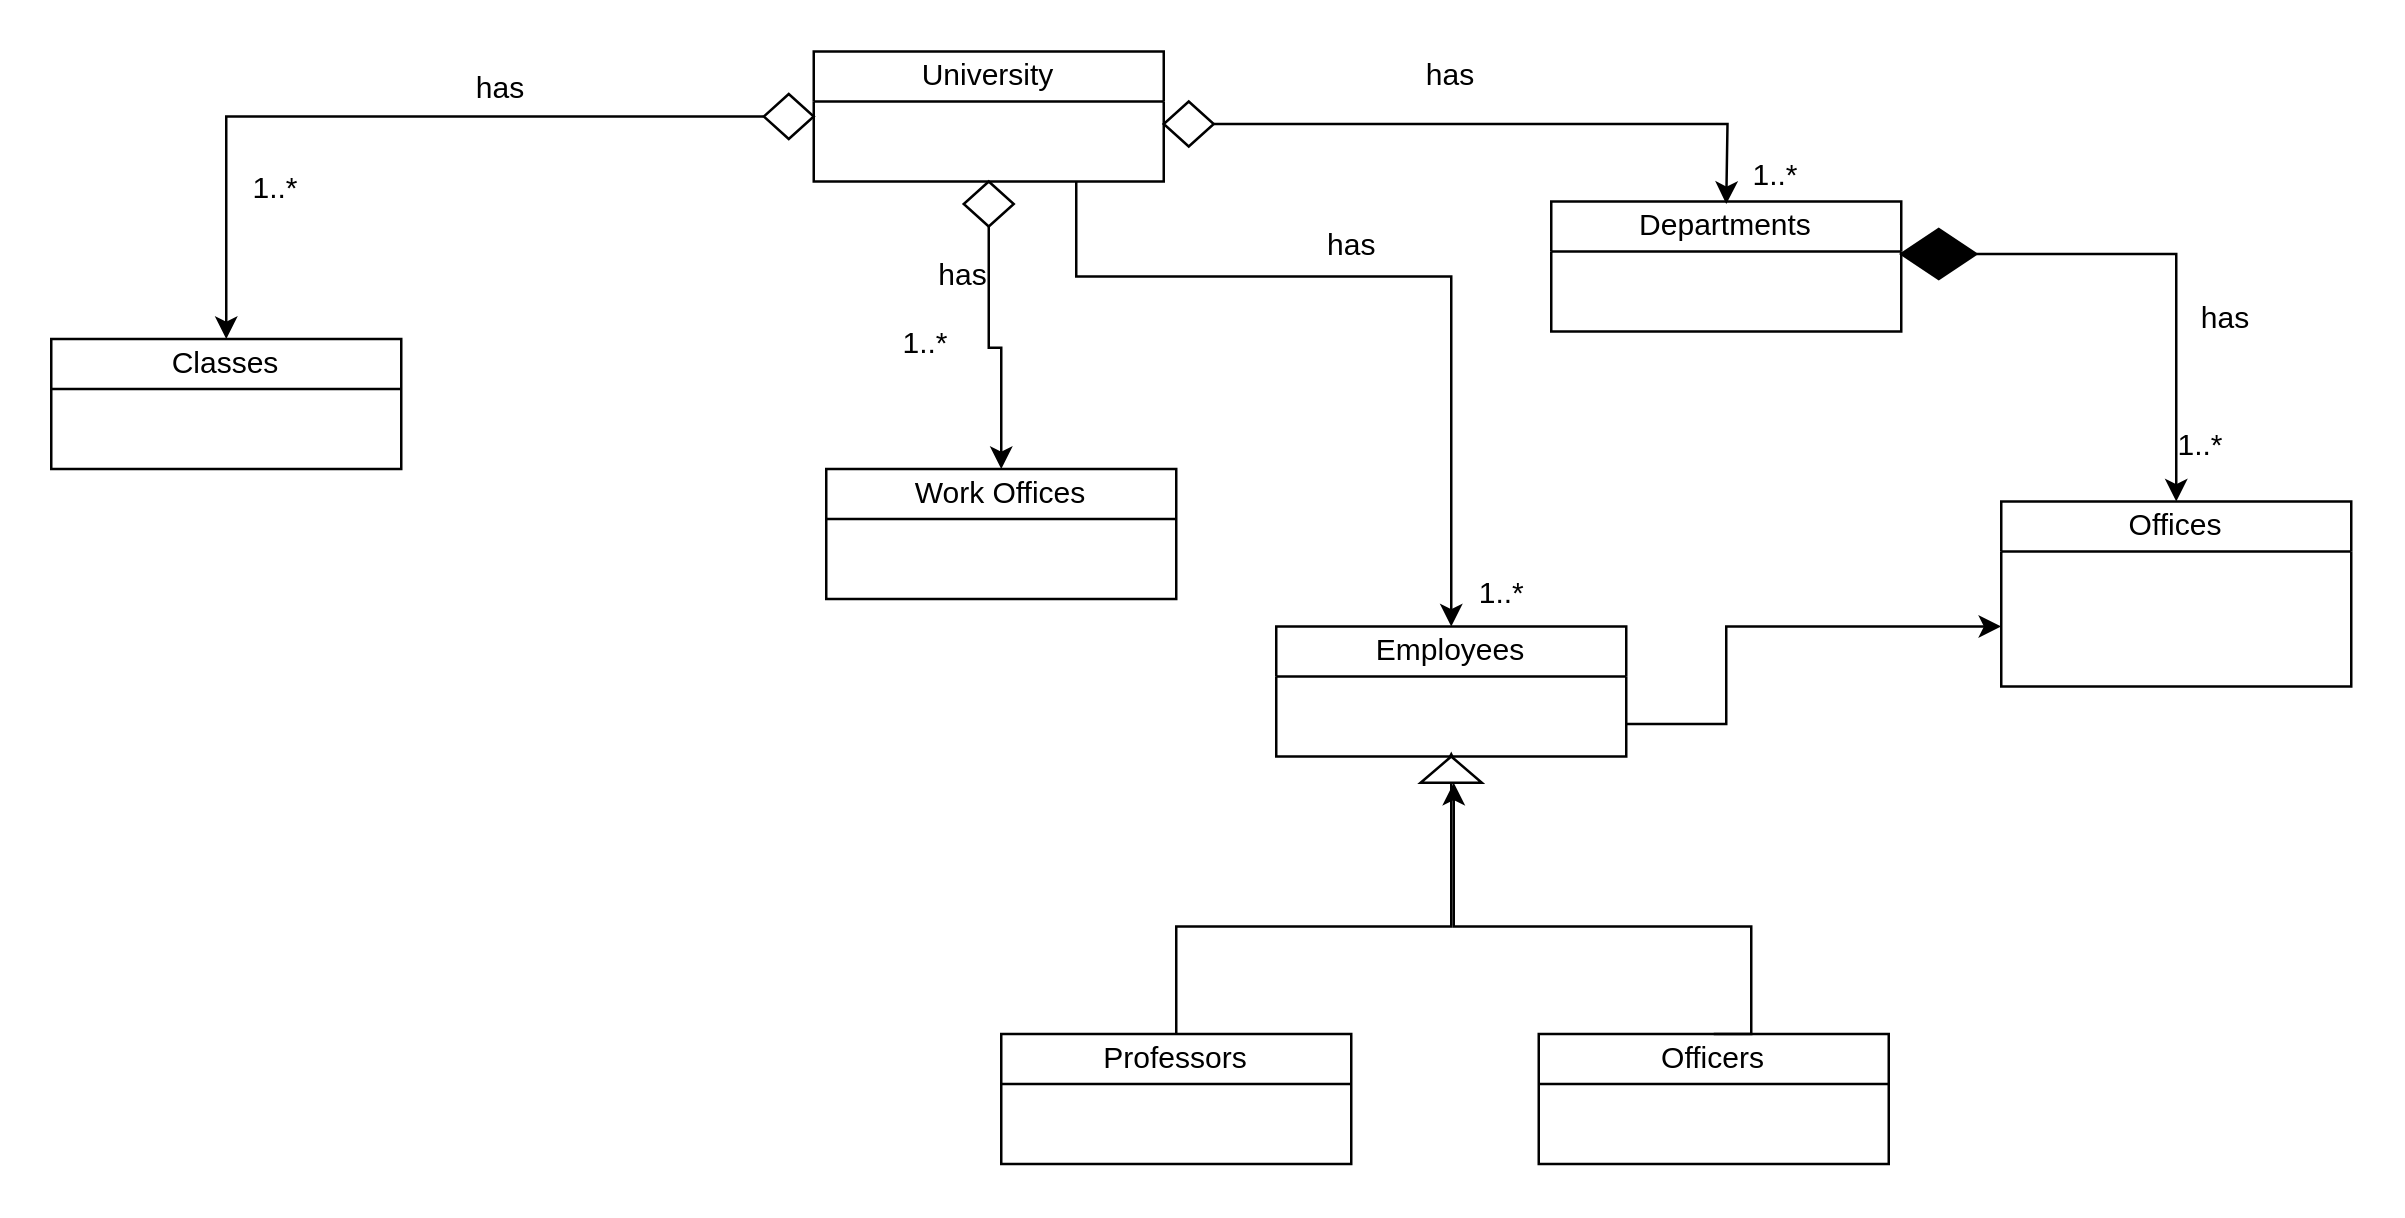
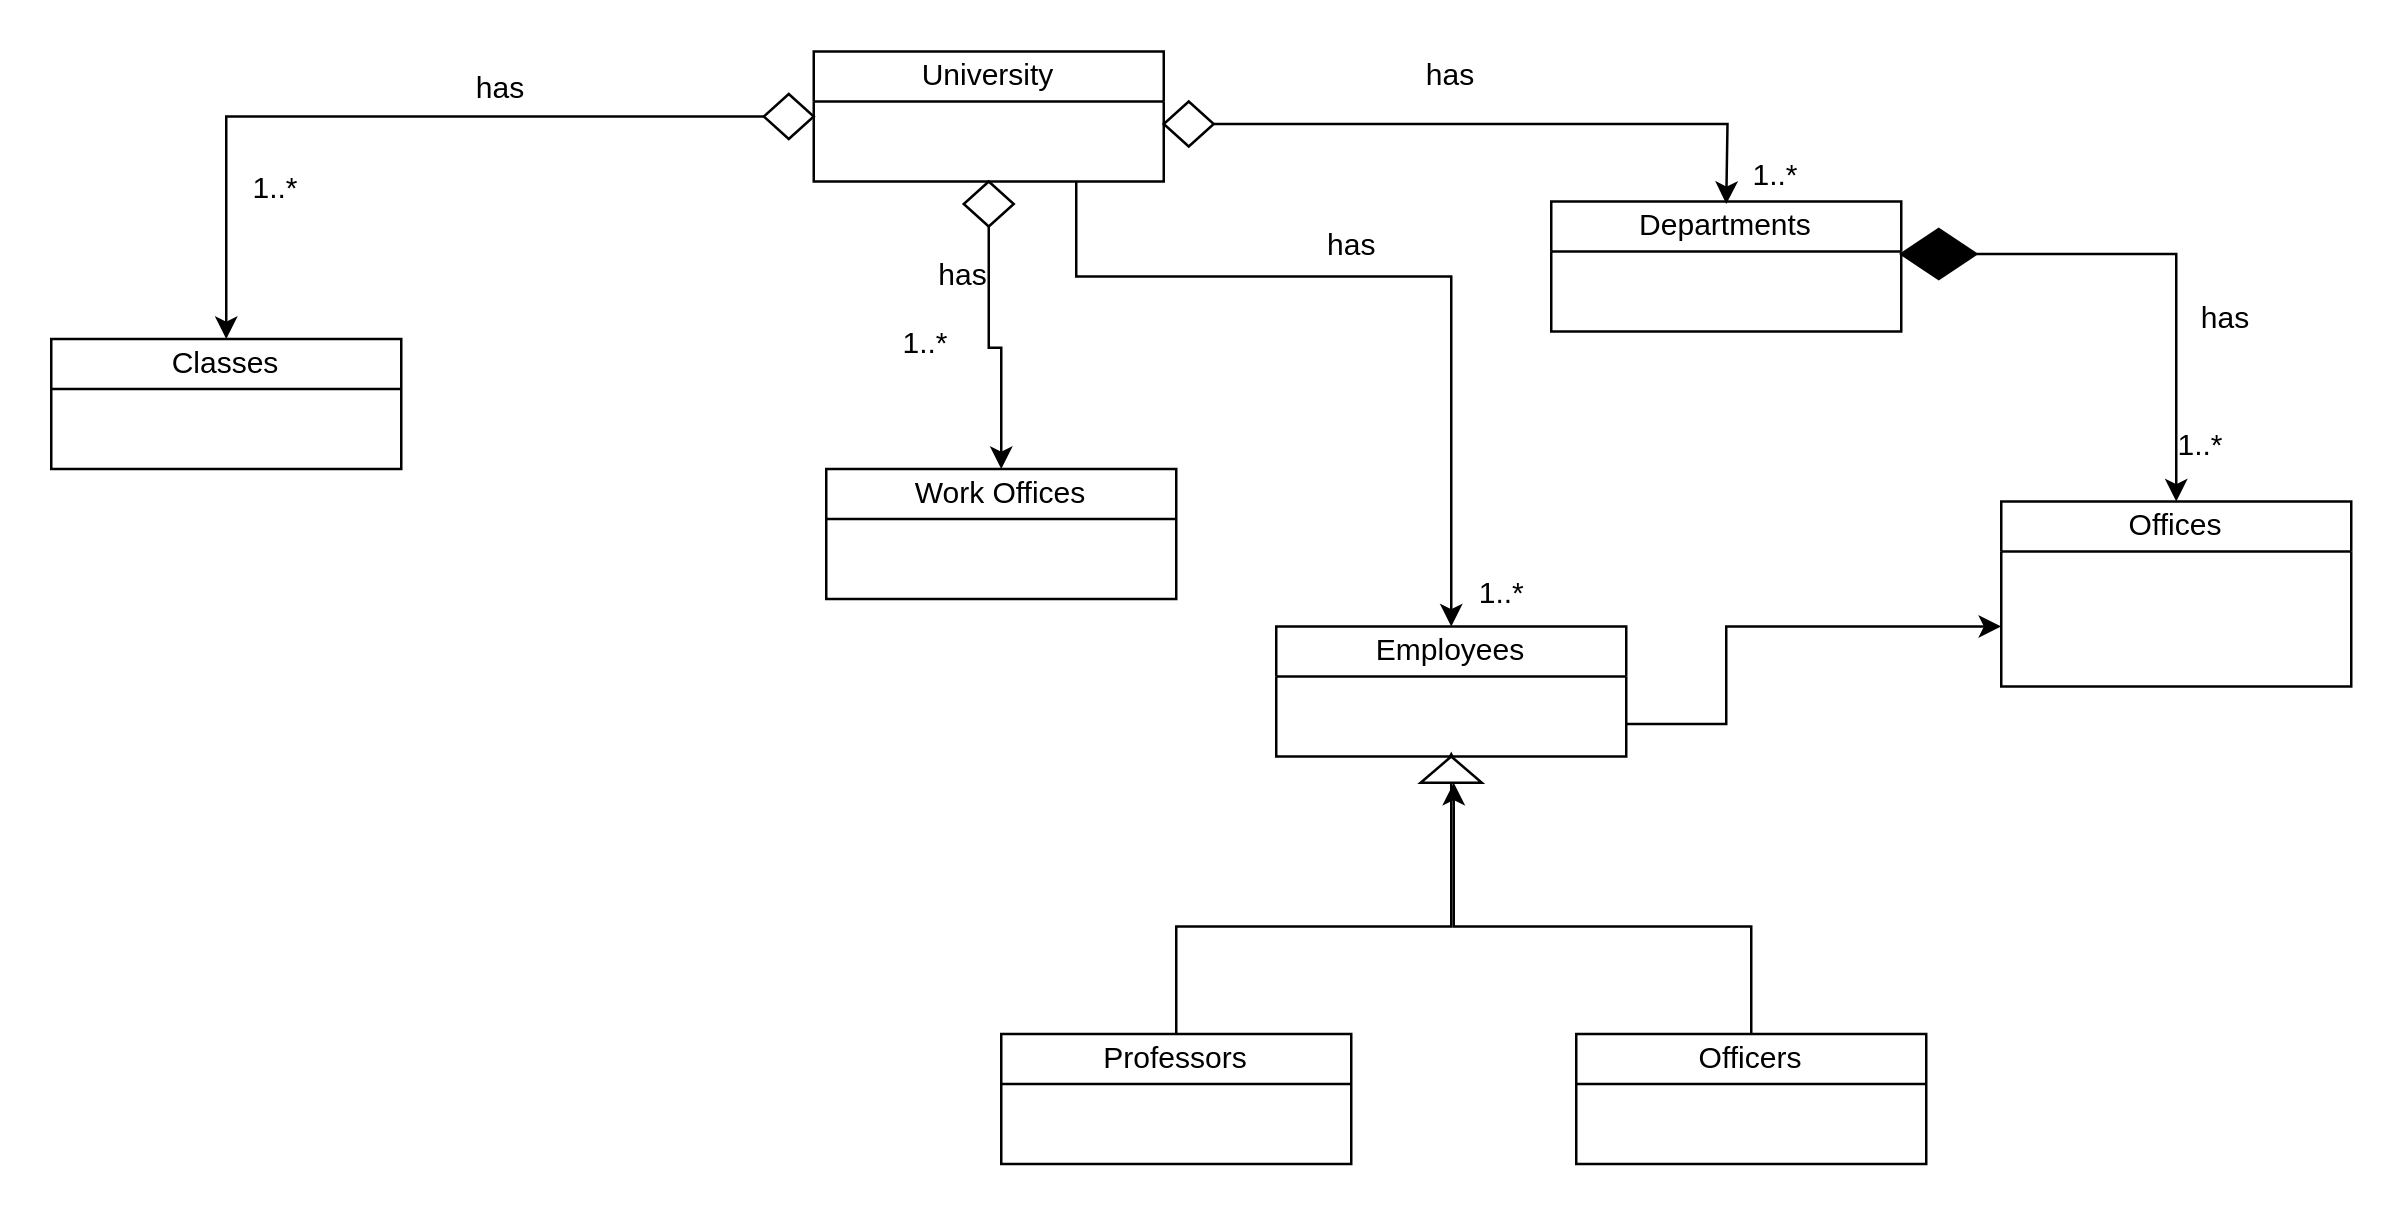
(1714, 1099) -> (1751, 1099)
